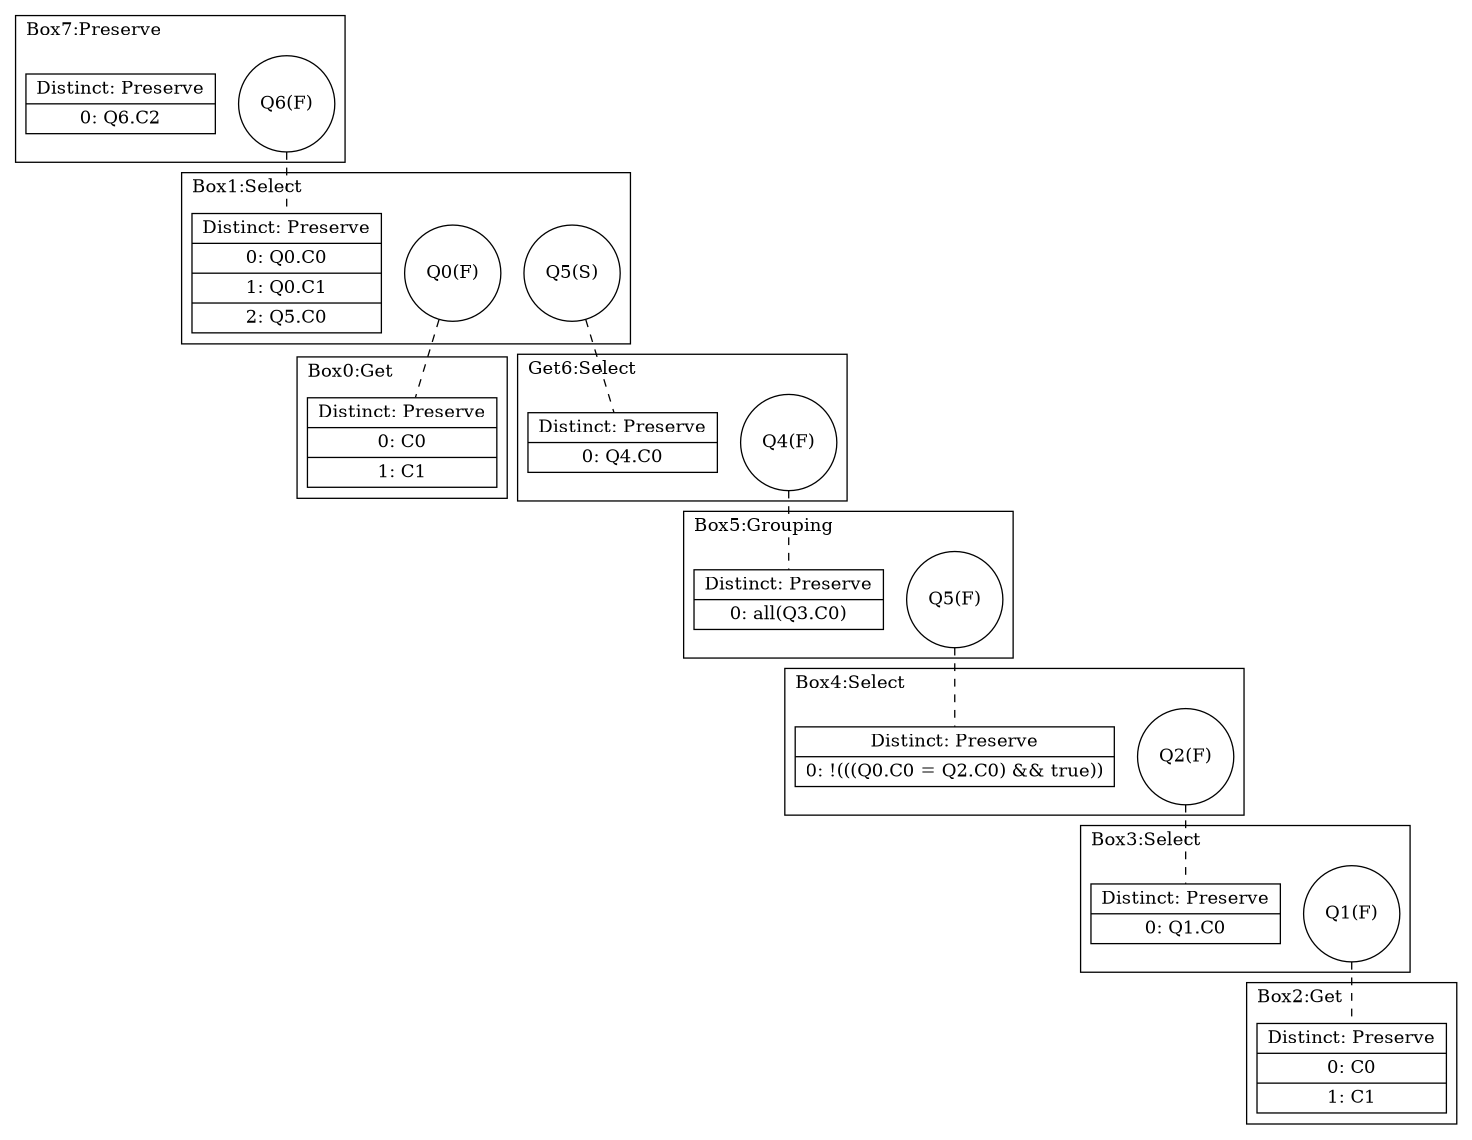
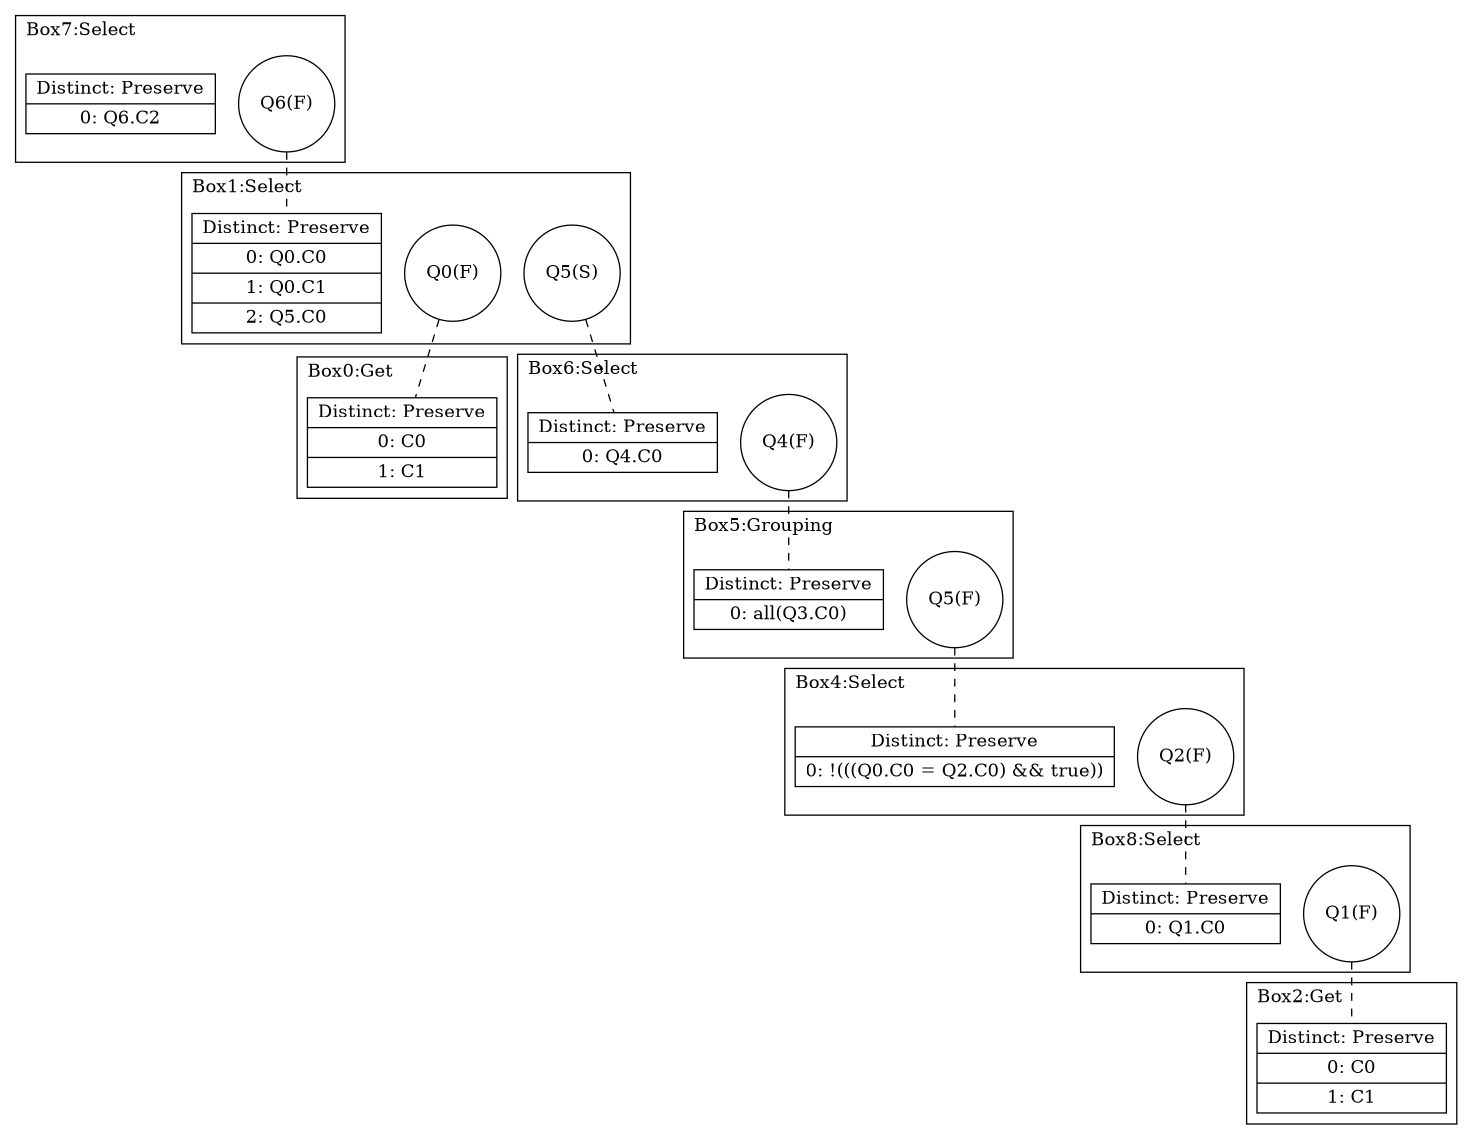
(94, 30) -> (81, 30)
(582, 369) -> (583, 369)
(1146, 840) -> (1146, 840)
